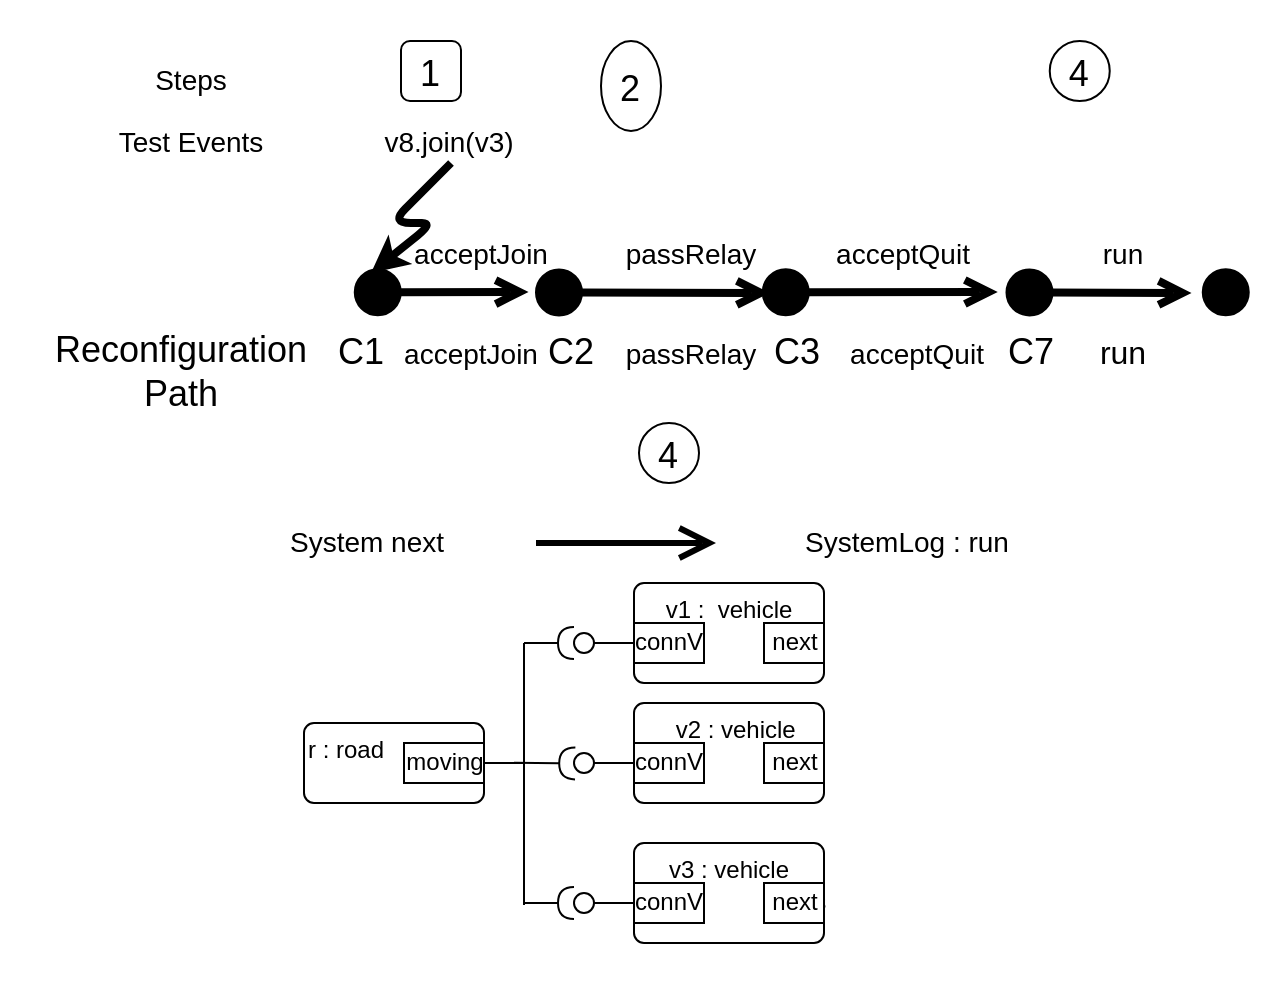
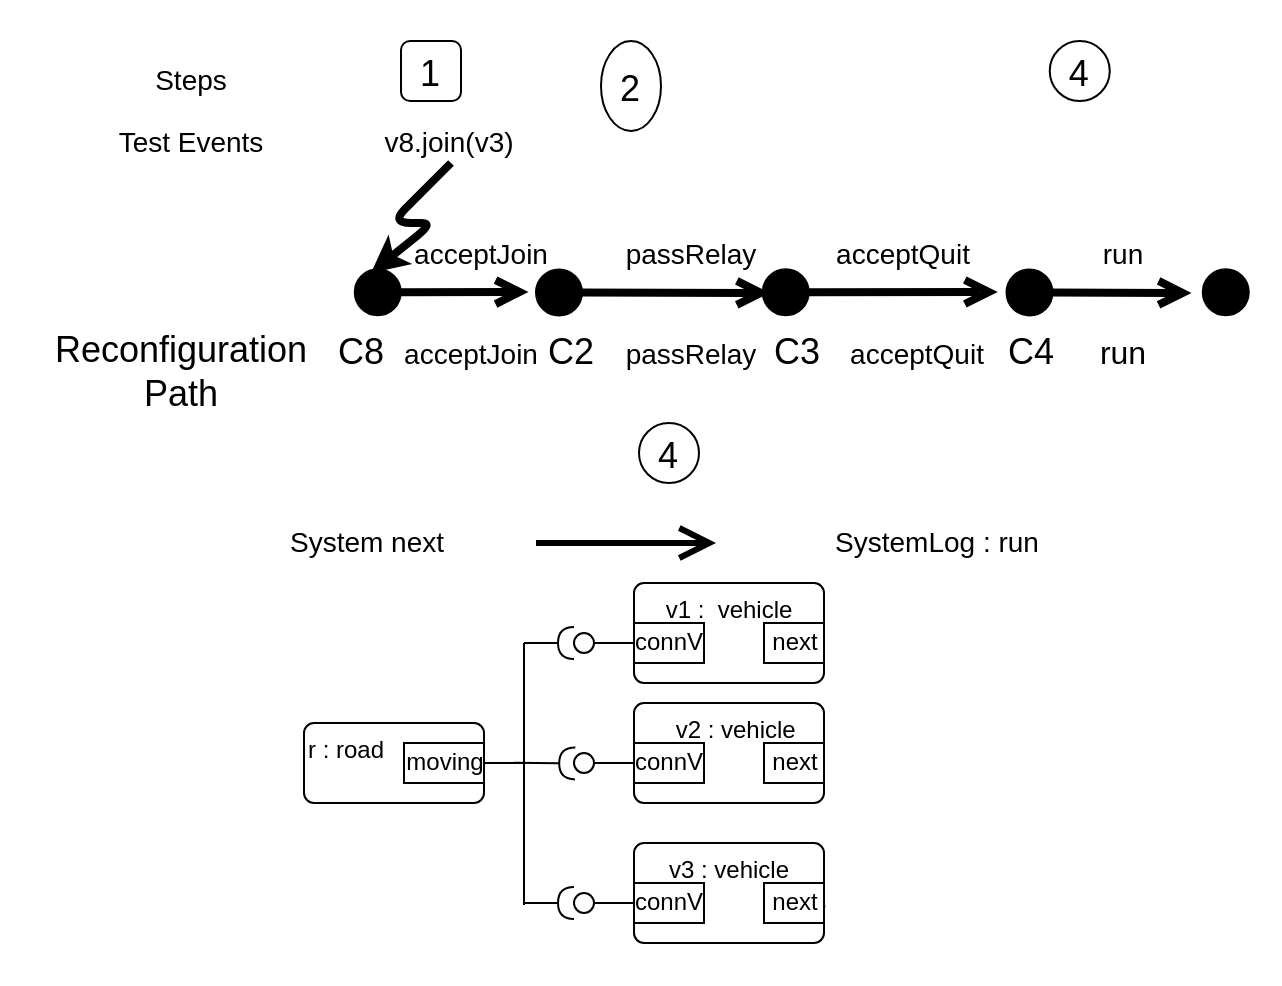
(362, 353) -> (362, 353)
(1032, 353) -> (1032, 353)
(906, 543) -> (936, 543)
